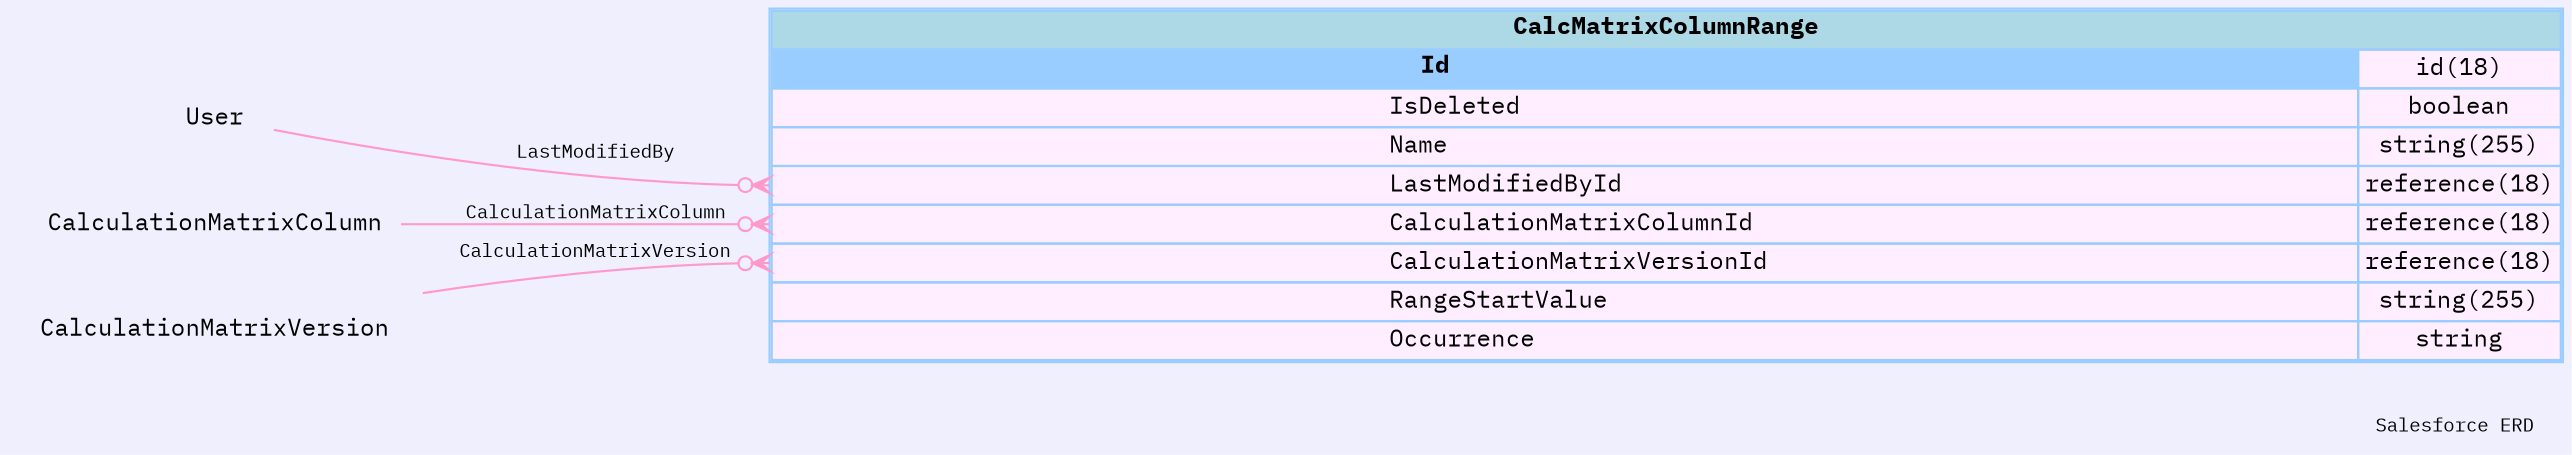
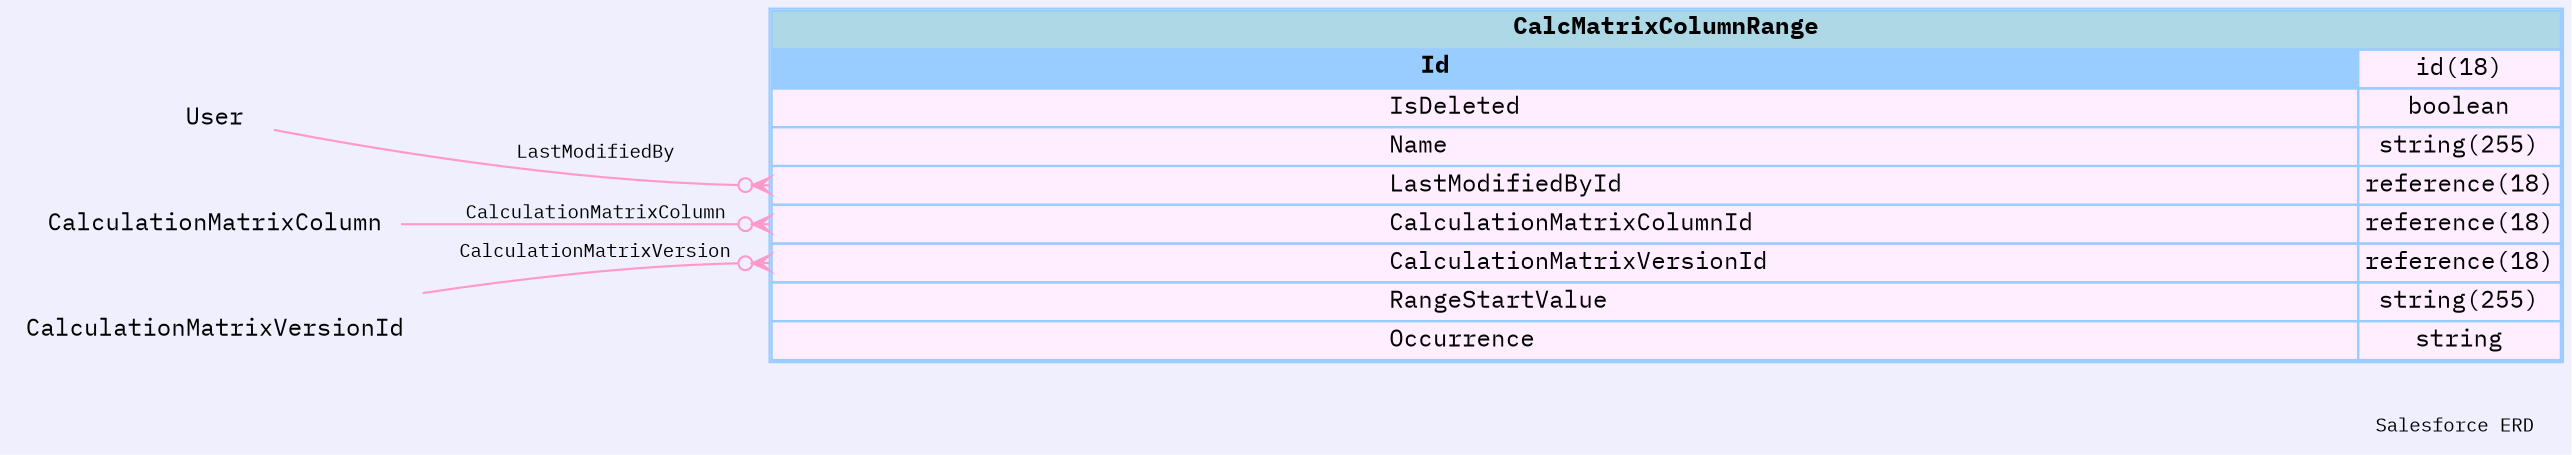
(216, 330) -> (216, 330)
